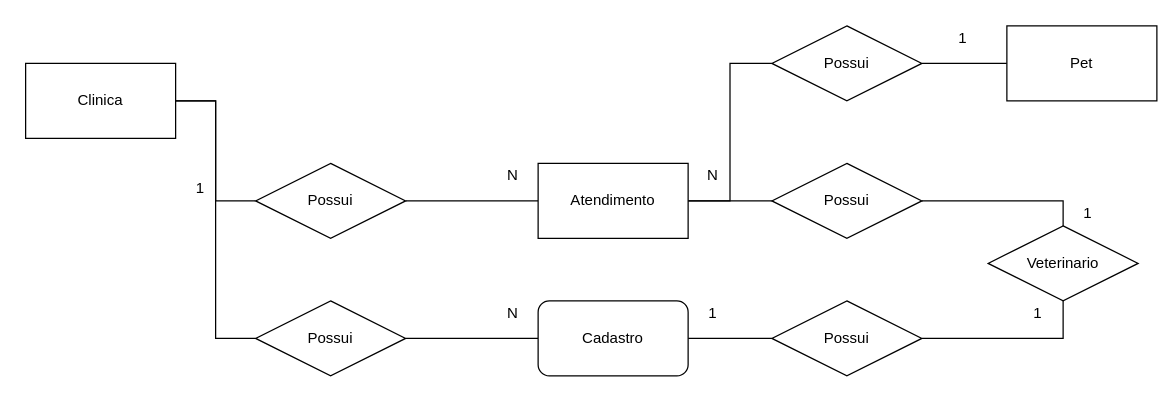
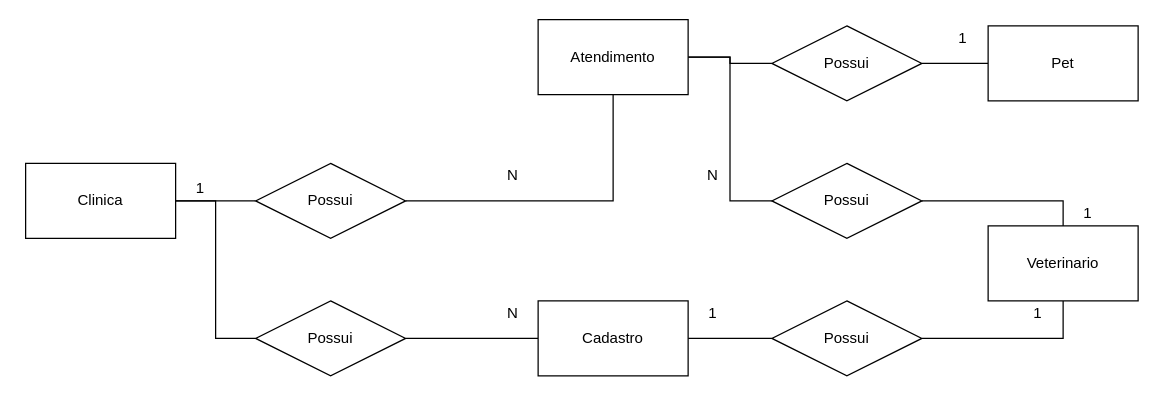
(1082, 63) -> (1063, 63)
(101, 101) -> (101, 201)
(613, 201) -> (613, 57)
(1063, 263) -> (1063, 263)
(613, 338) -> (613, 338)
